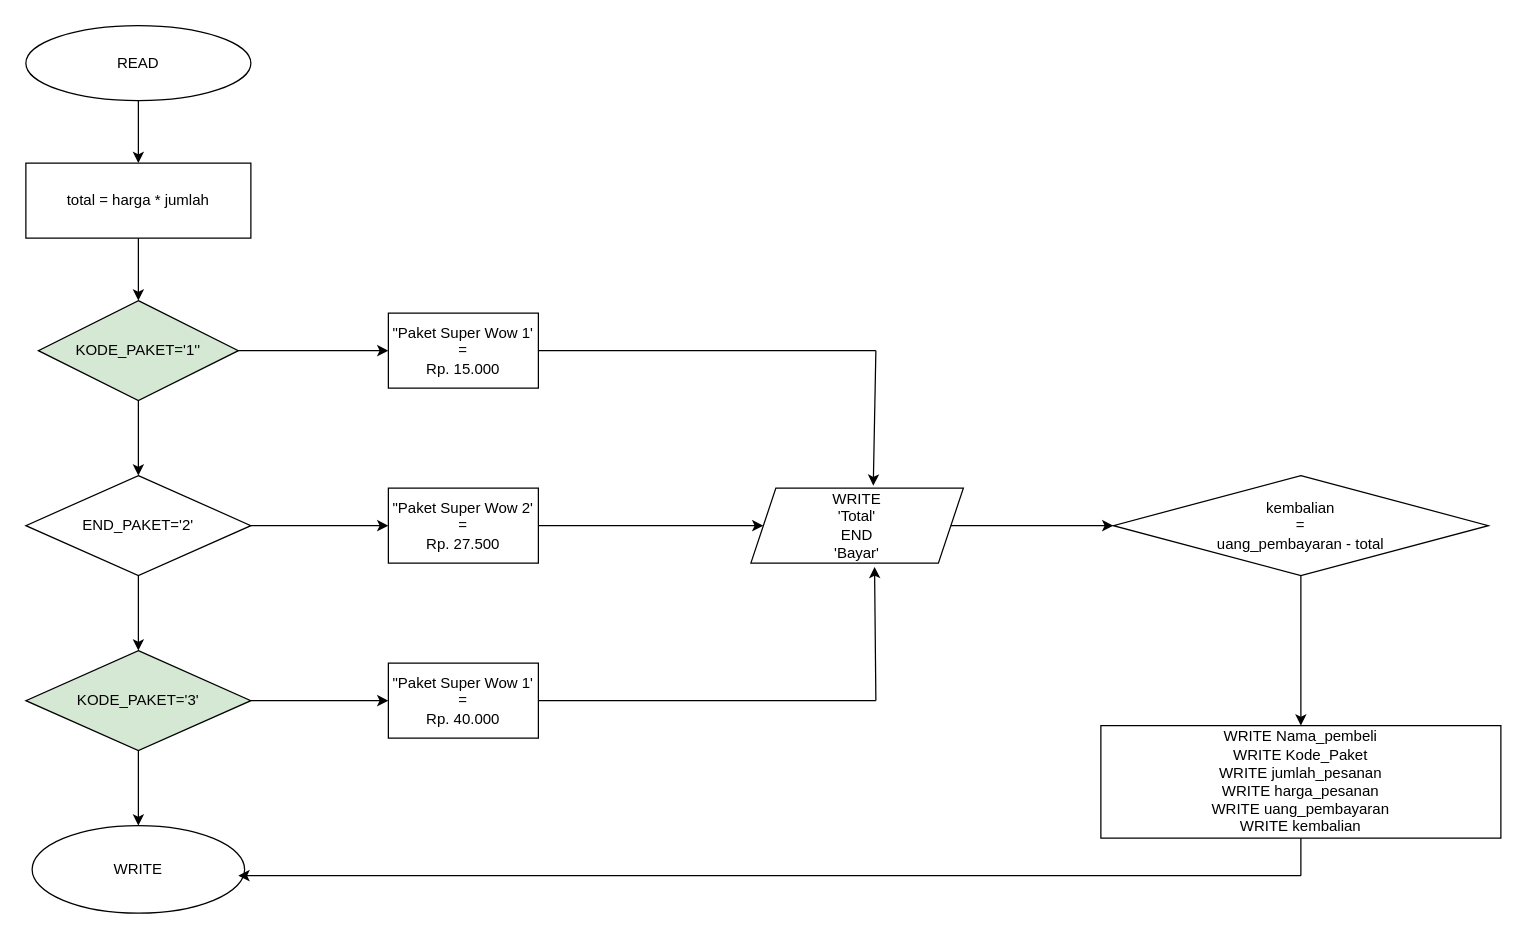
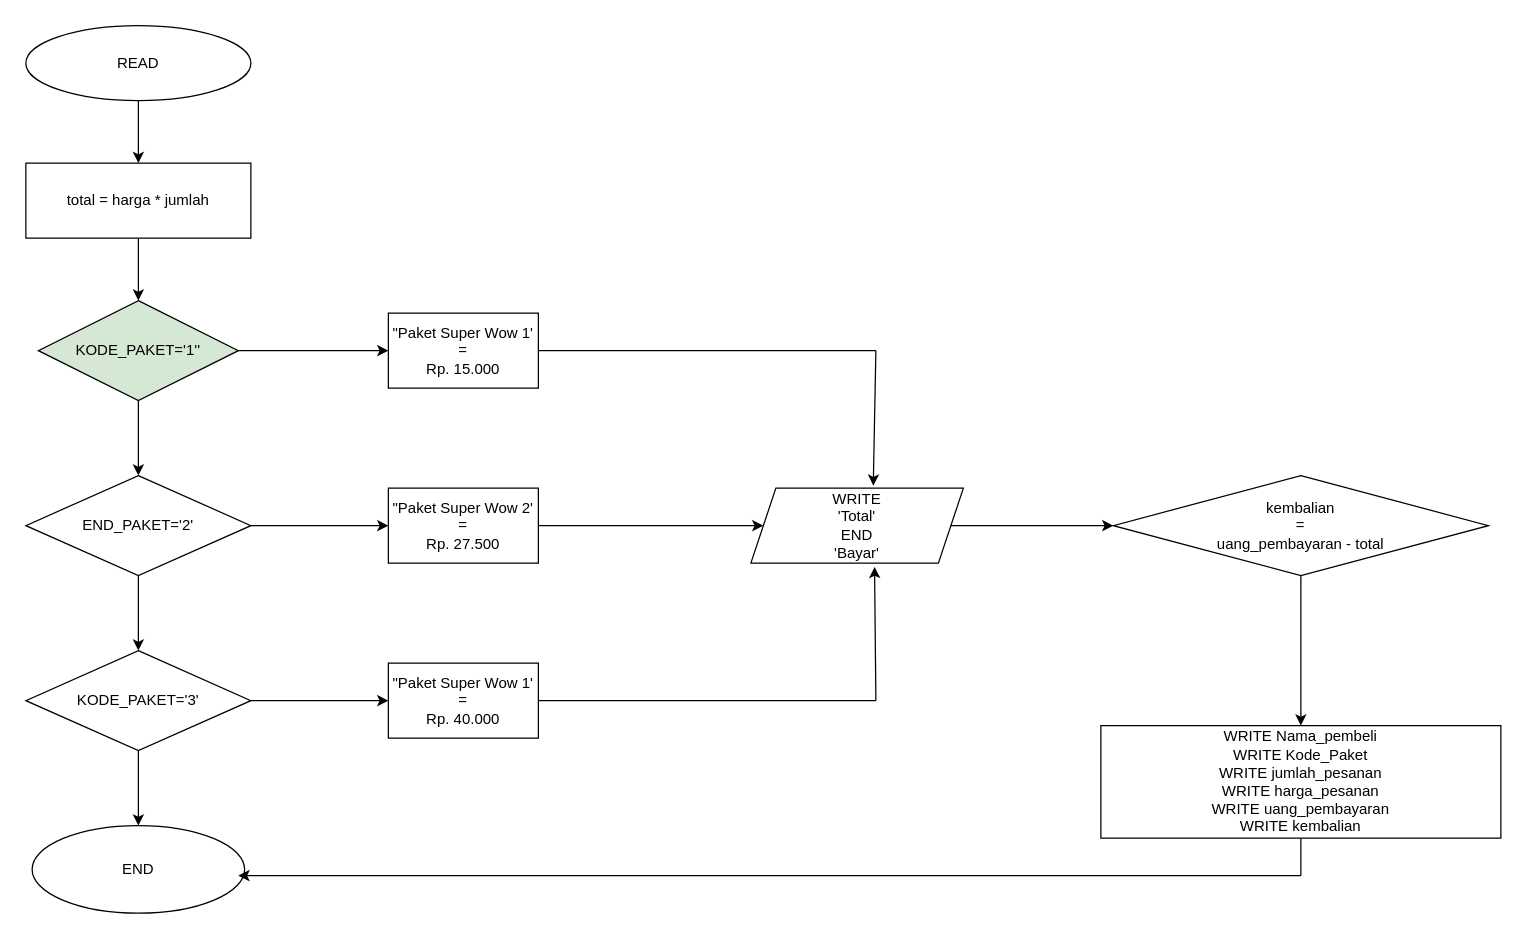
(138, 701) -> (138, 701)
(138, 869) -> (138, 869)
